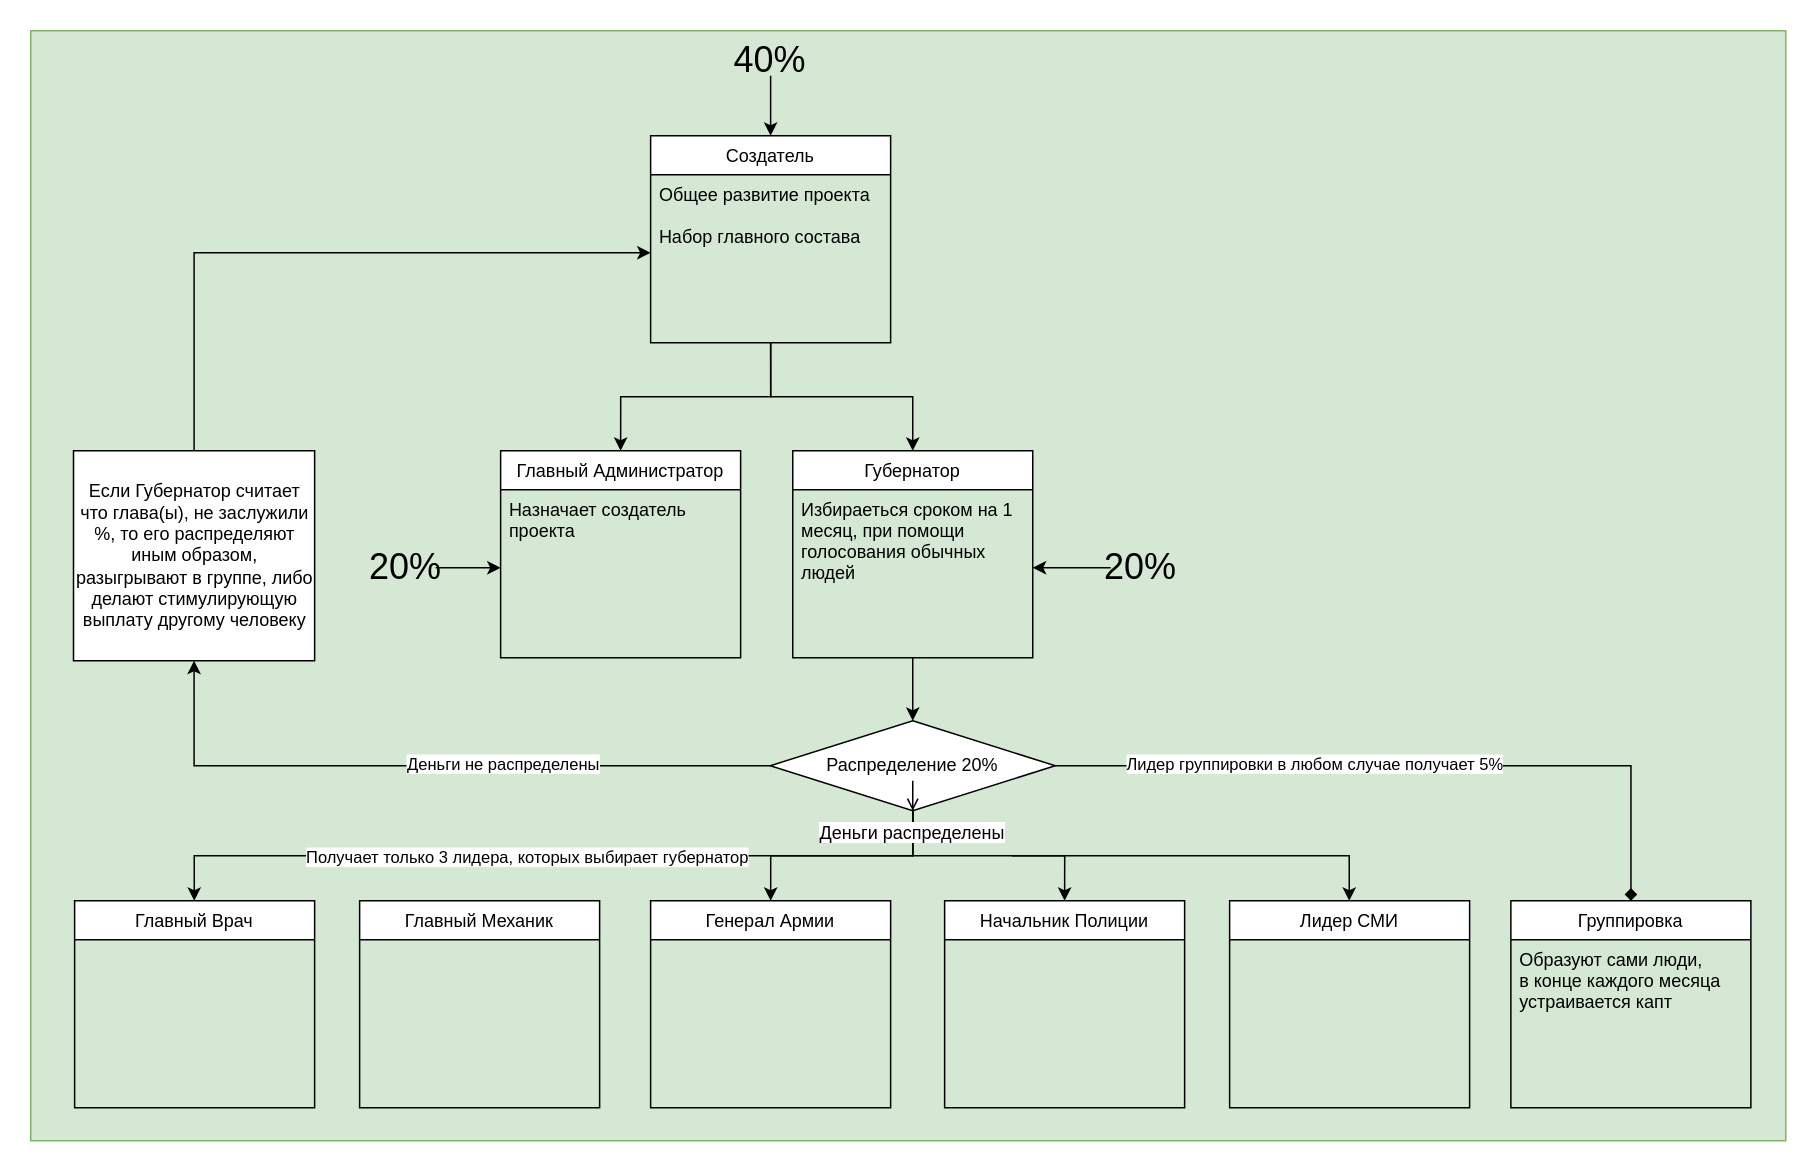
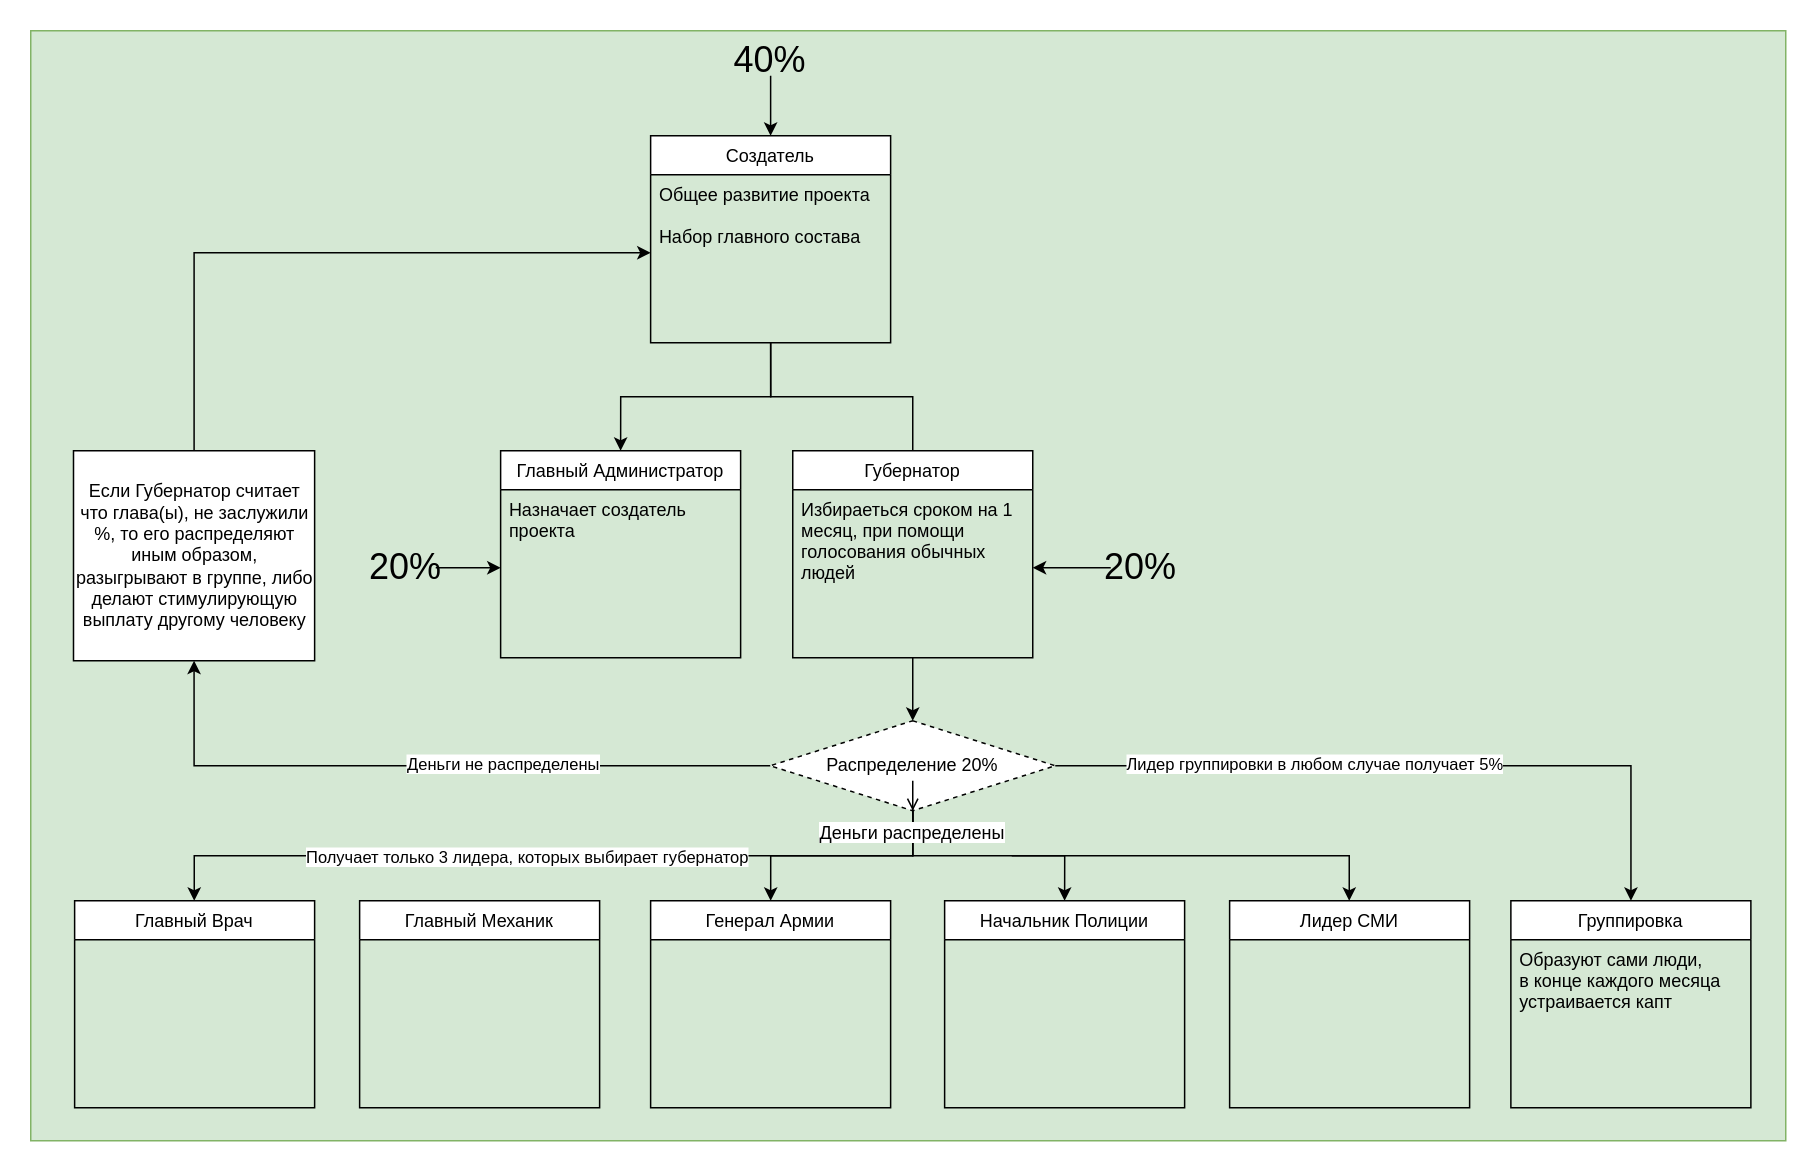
(913, 439) -> (913, 443)
(913, 766) -> (913, 766)
(1631, 888) -> (1631, 889)
